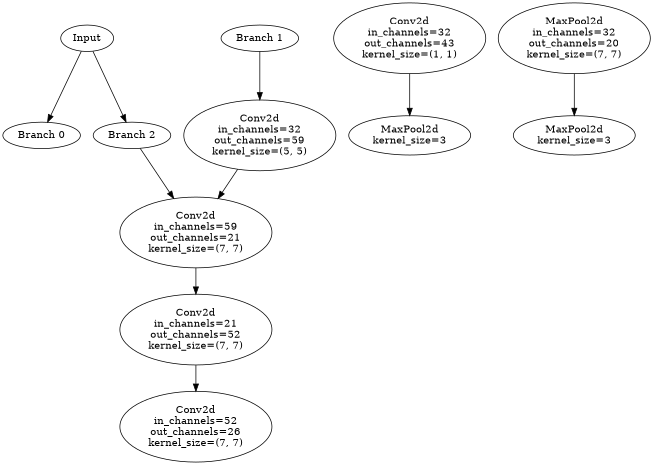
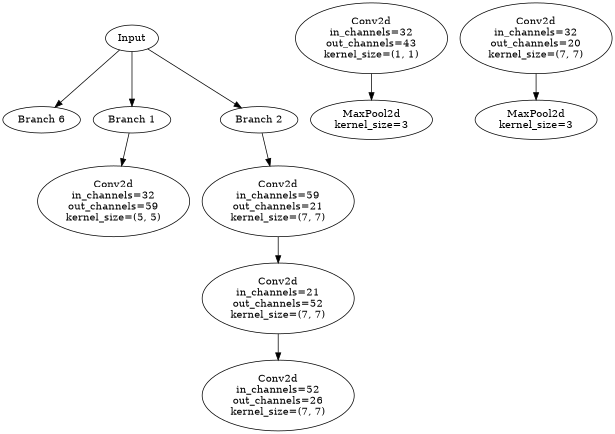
(574, 38) -> (536, 38)
none -> (132, 75)
(42, 135) -> (42, 120)
(230, 181) -> none
